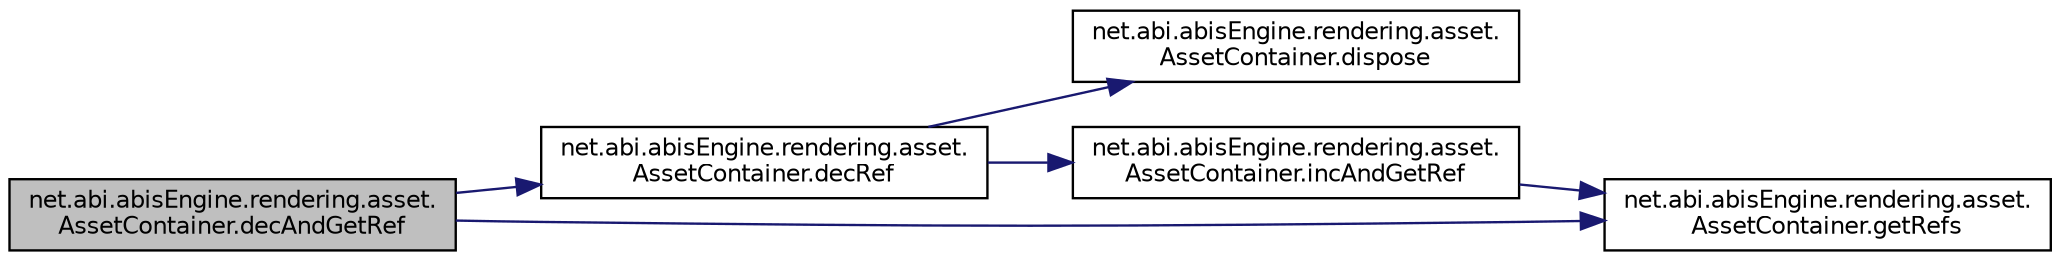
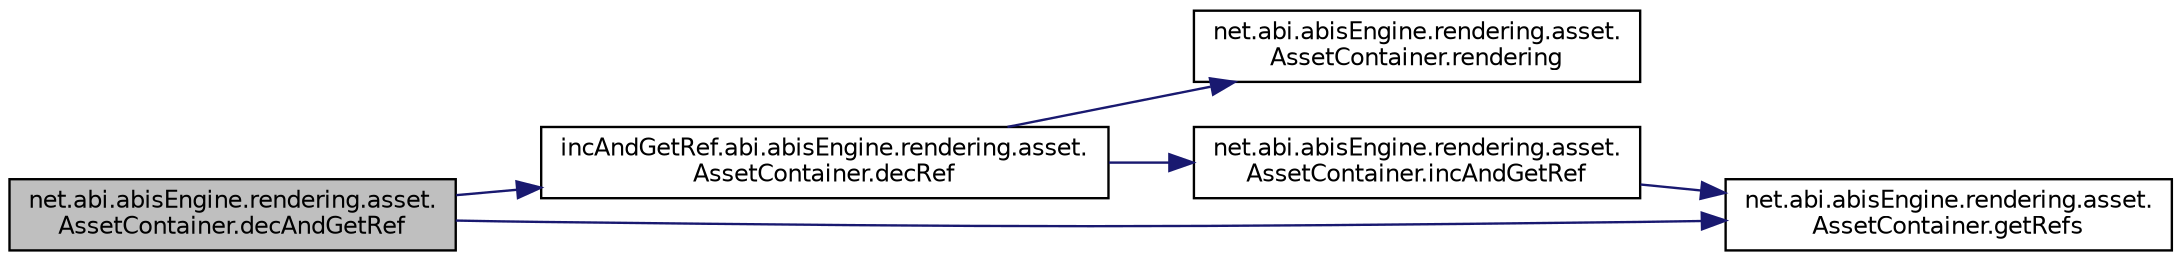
(1296, 46) -> (1417, 46)
(764, 163) -> (825, 163)
